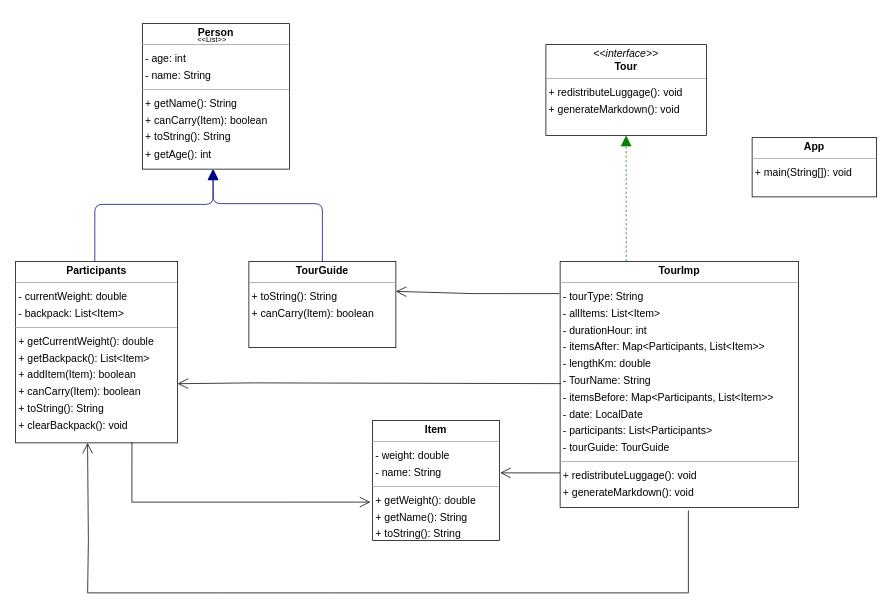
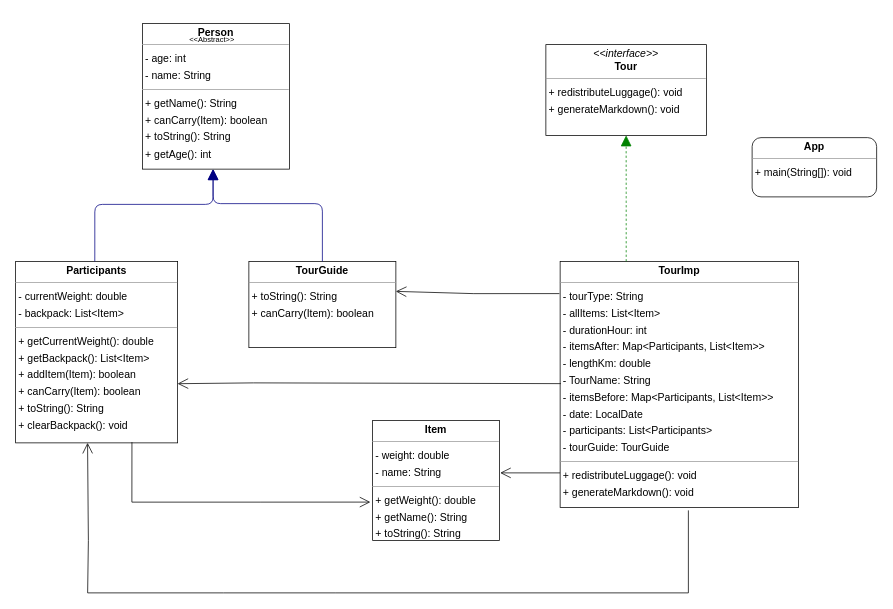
(212, 38) -> (212, 38)
(814, 167) -> (814, 167)
